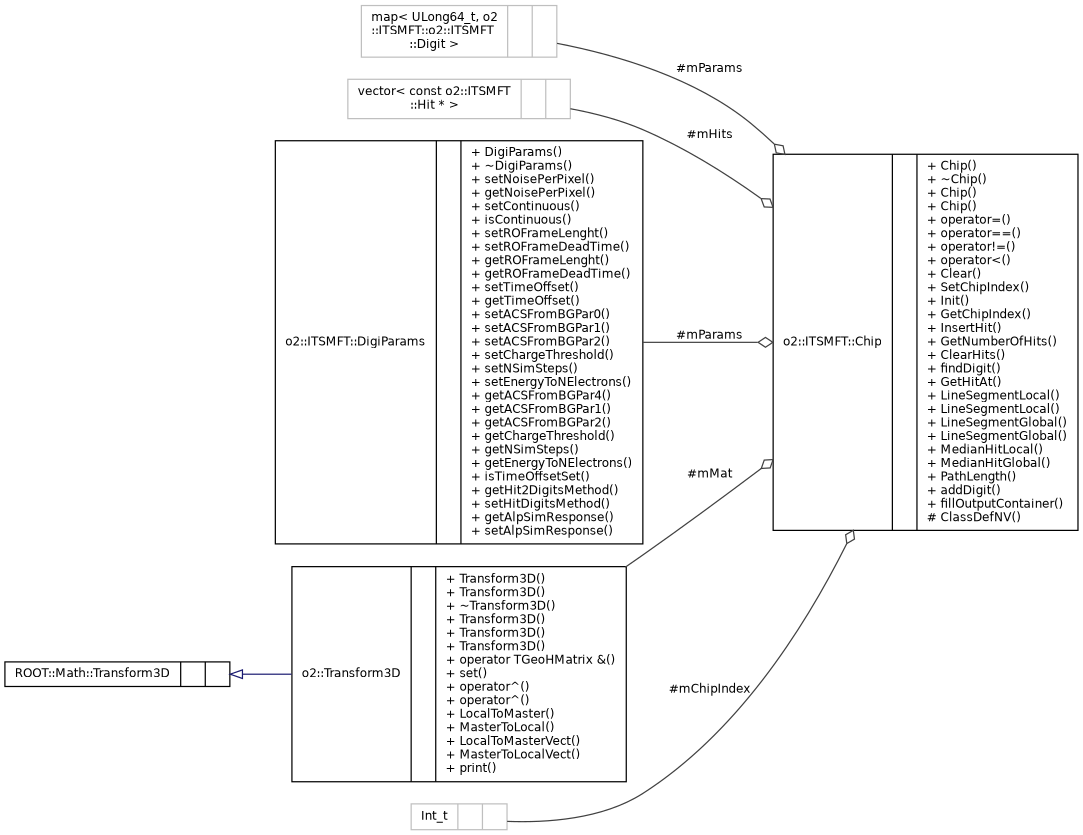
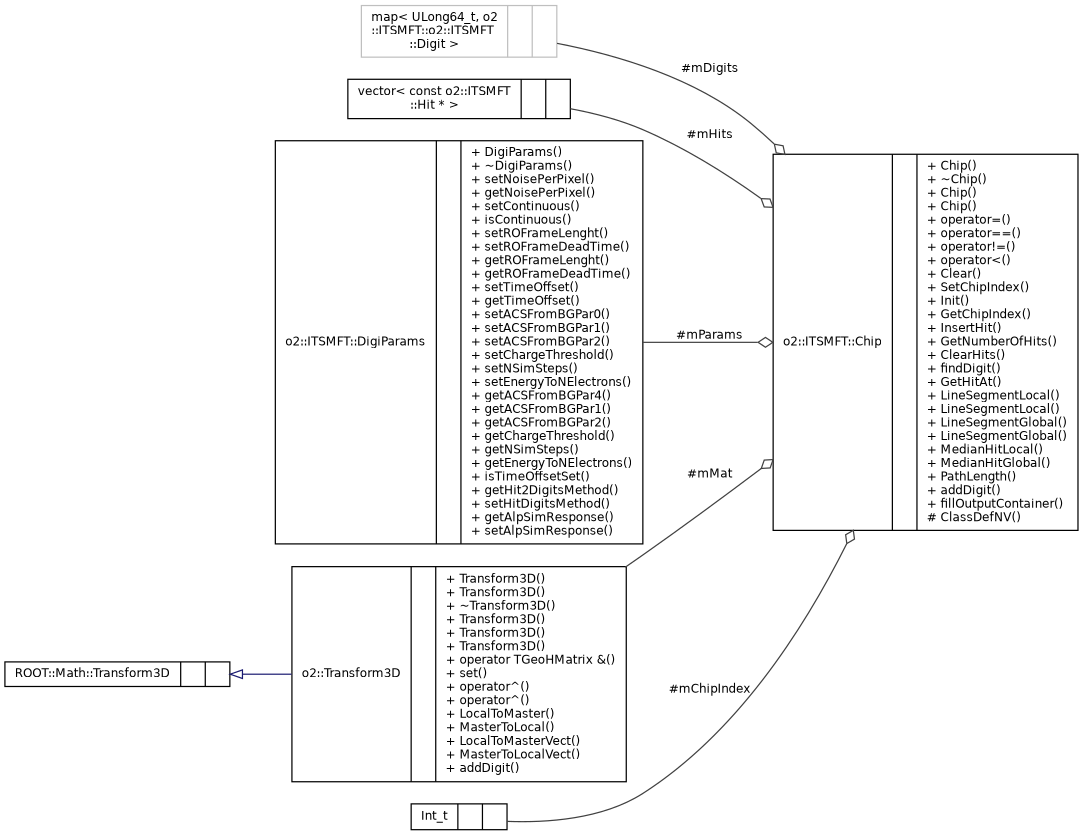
(708, 69) -> (708, 69)
(459, 99) -> (459, 99)
(471, 768) -> (483, 768)
(459, 817) -> (459, 817)
